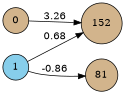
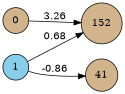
(102, 75) -> (102, 75)
